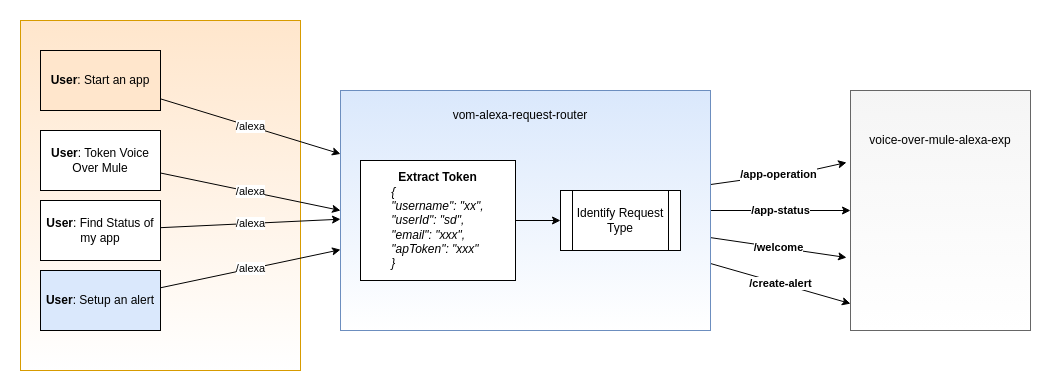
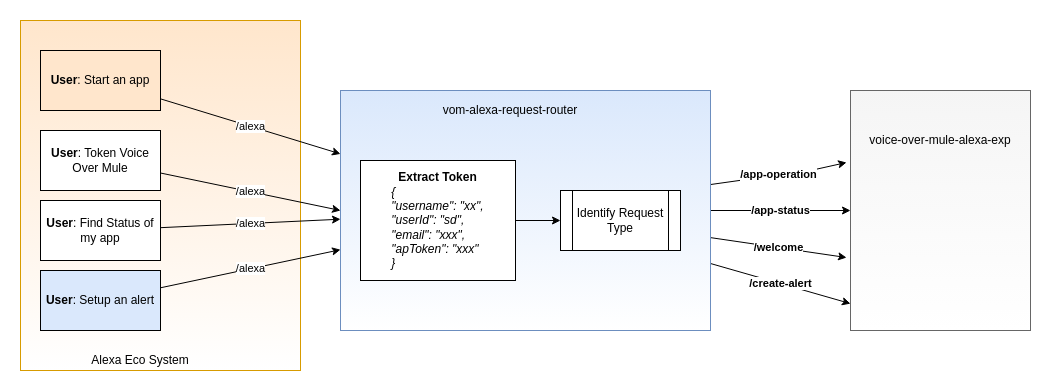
(521, 116) -> (511, 111)
none -> (141, 361)
